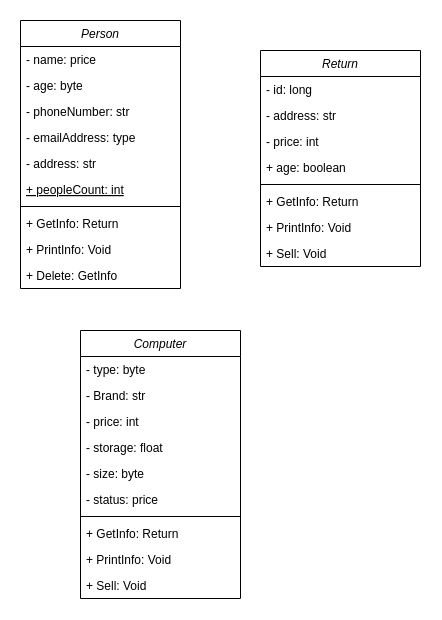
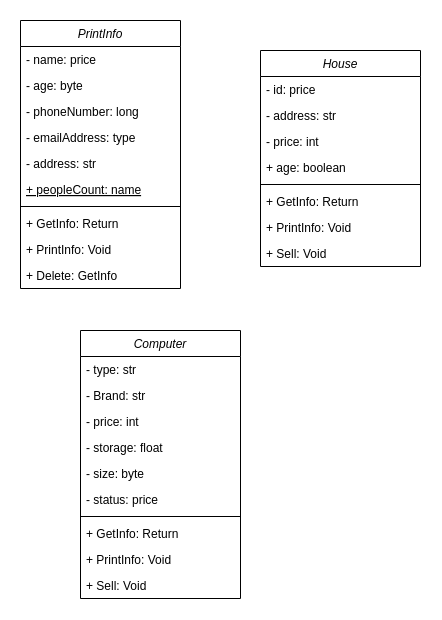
(100, 34) -> (100, 34)
(340, 64) -> (340, 64)
(292, 90) -> (295, 90)
(82, 112) -> (84, 112)
(79, 190) -> (84, 190)
(122, 370) -> (118, 370)
